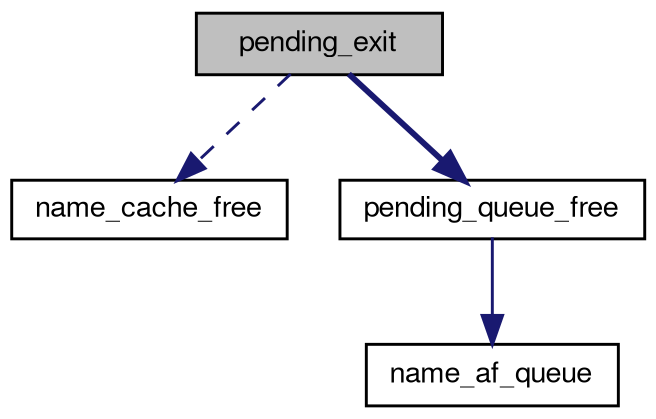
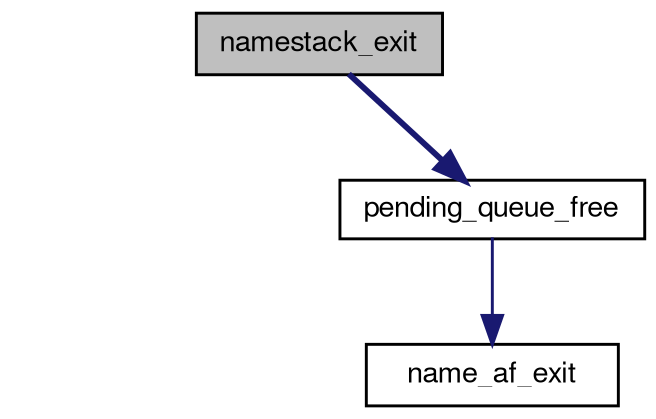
(319, 44) -> (319, 44)
(149, 210) -> none
(492, 375) -> (492, 375)
